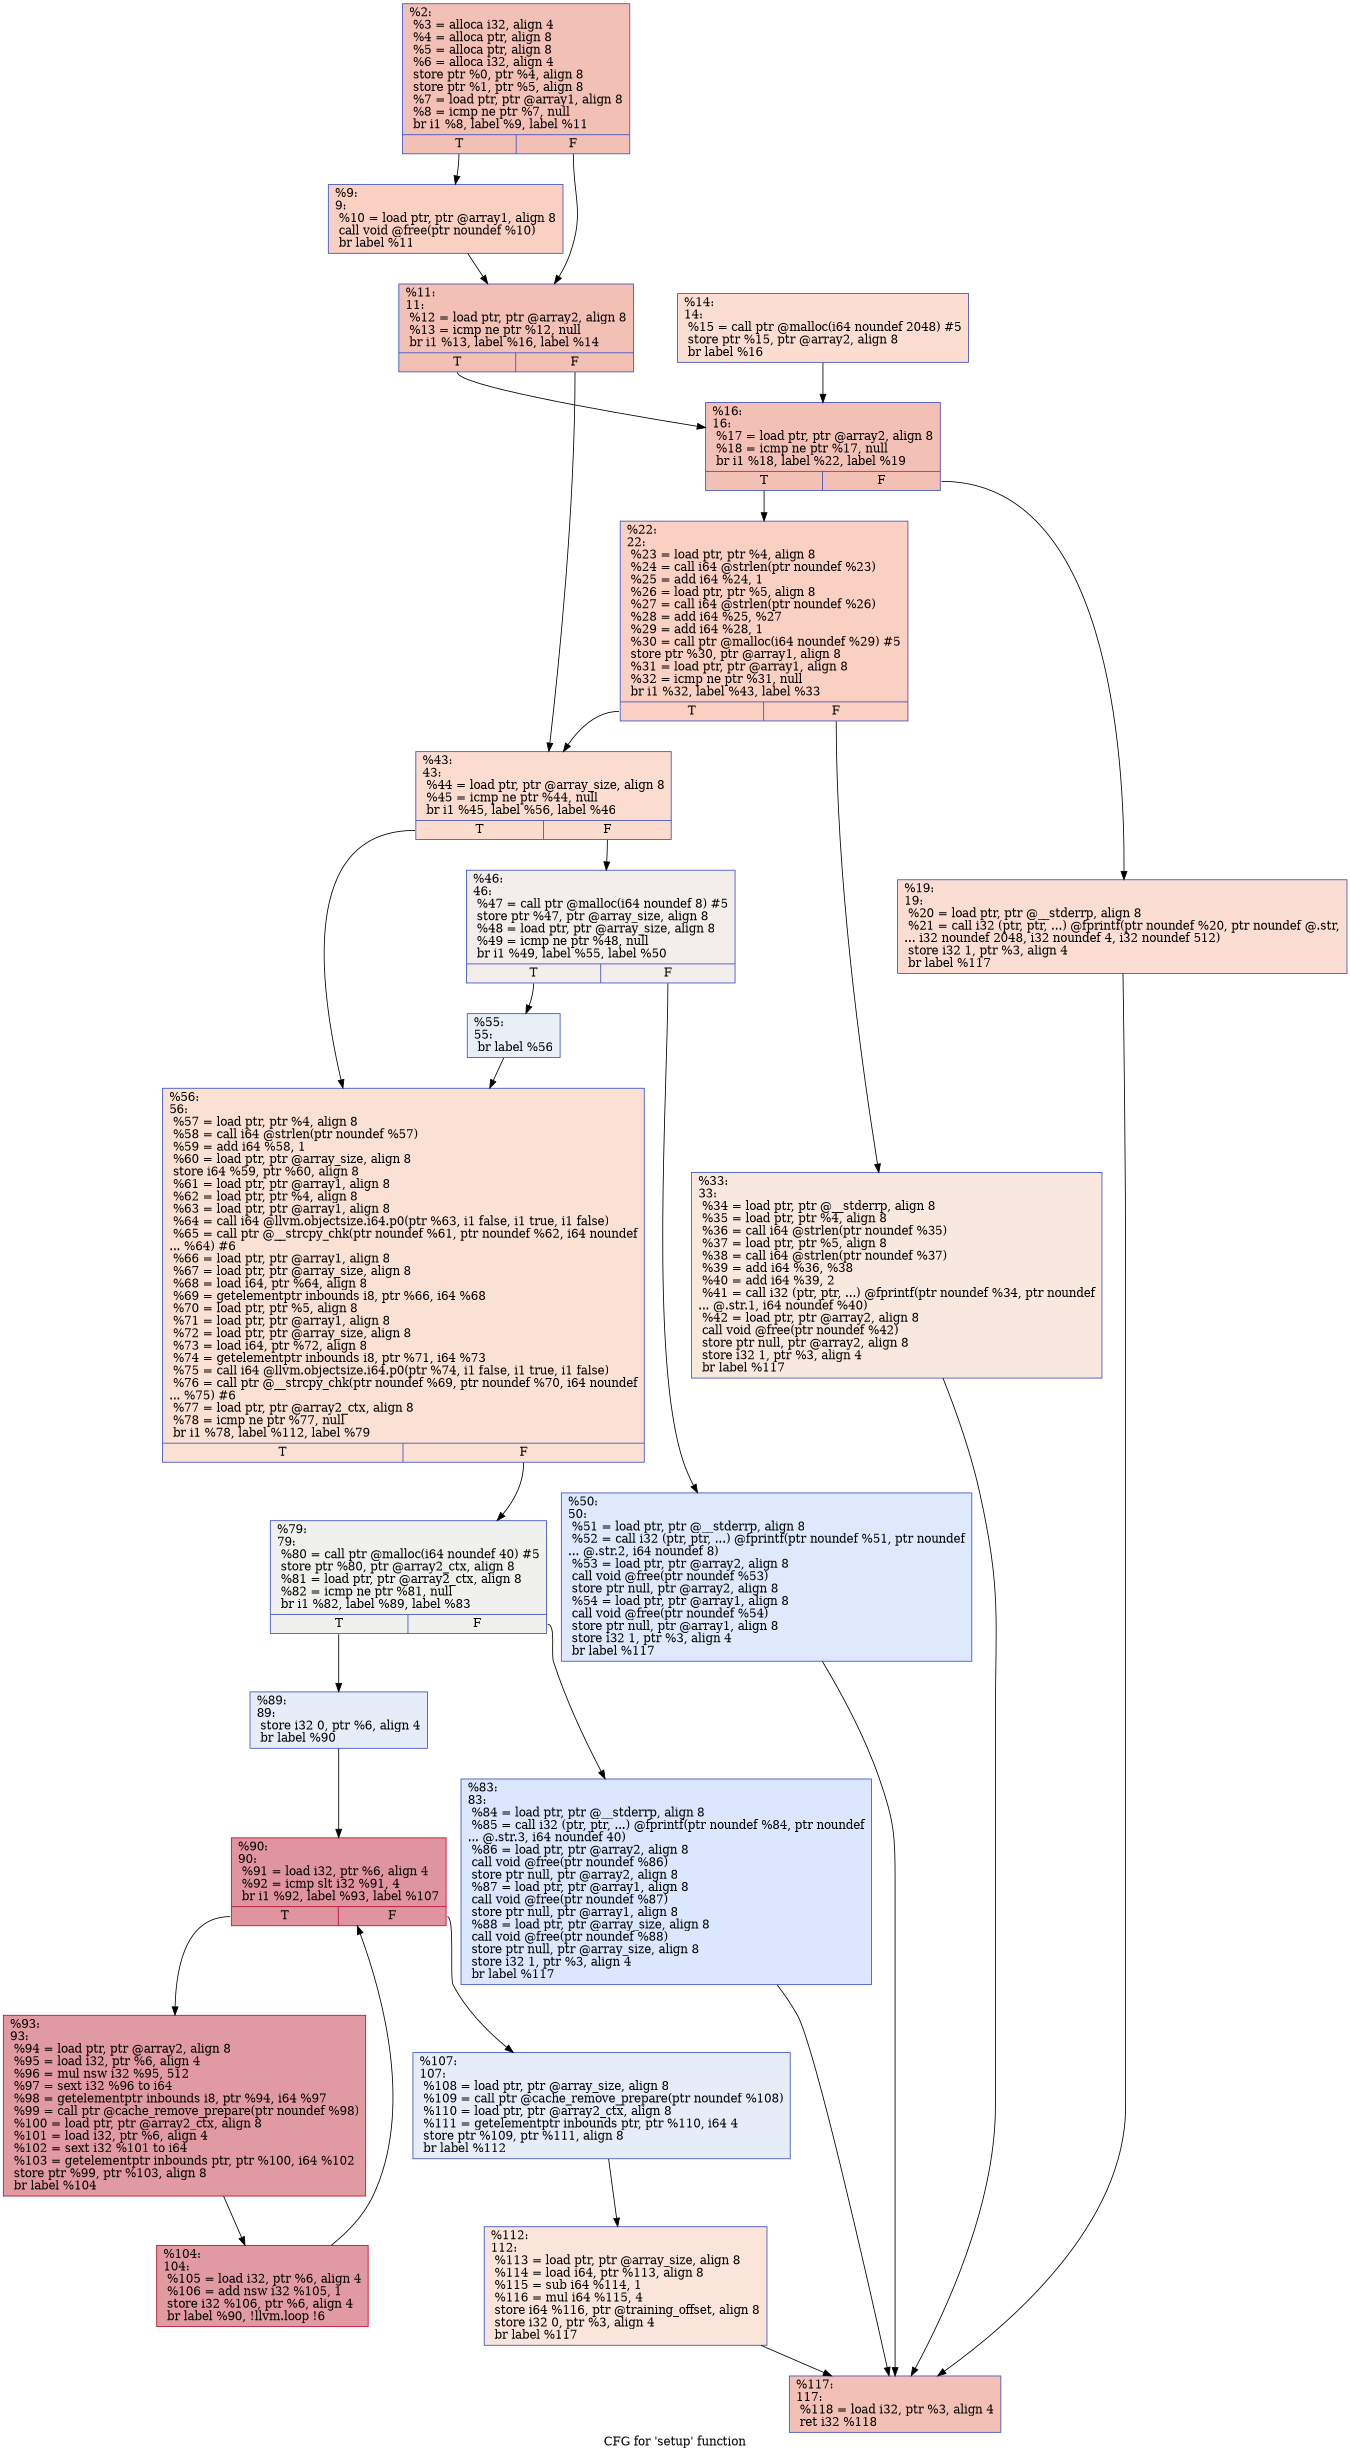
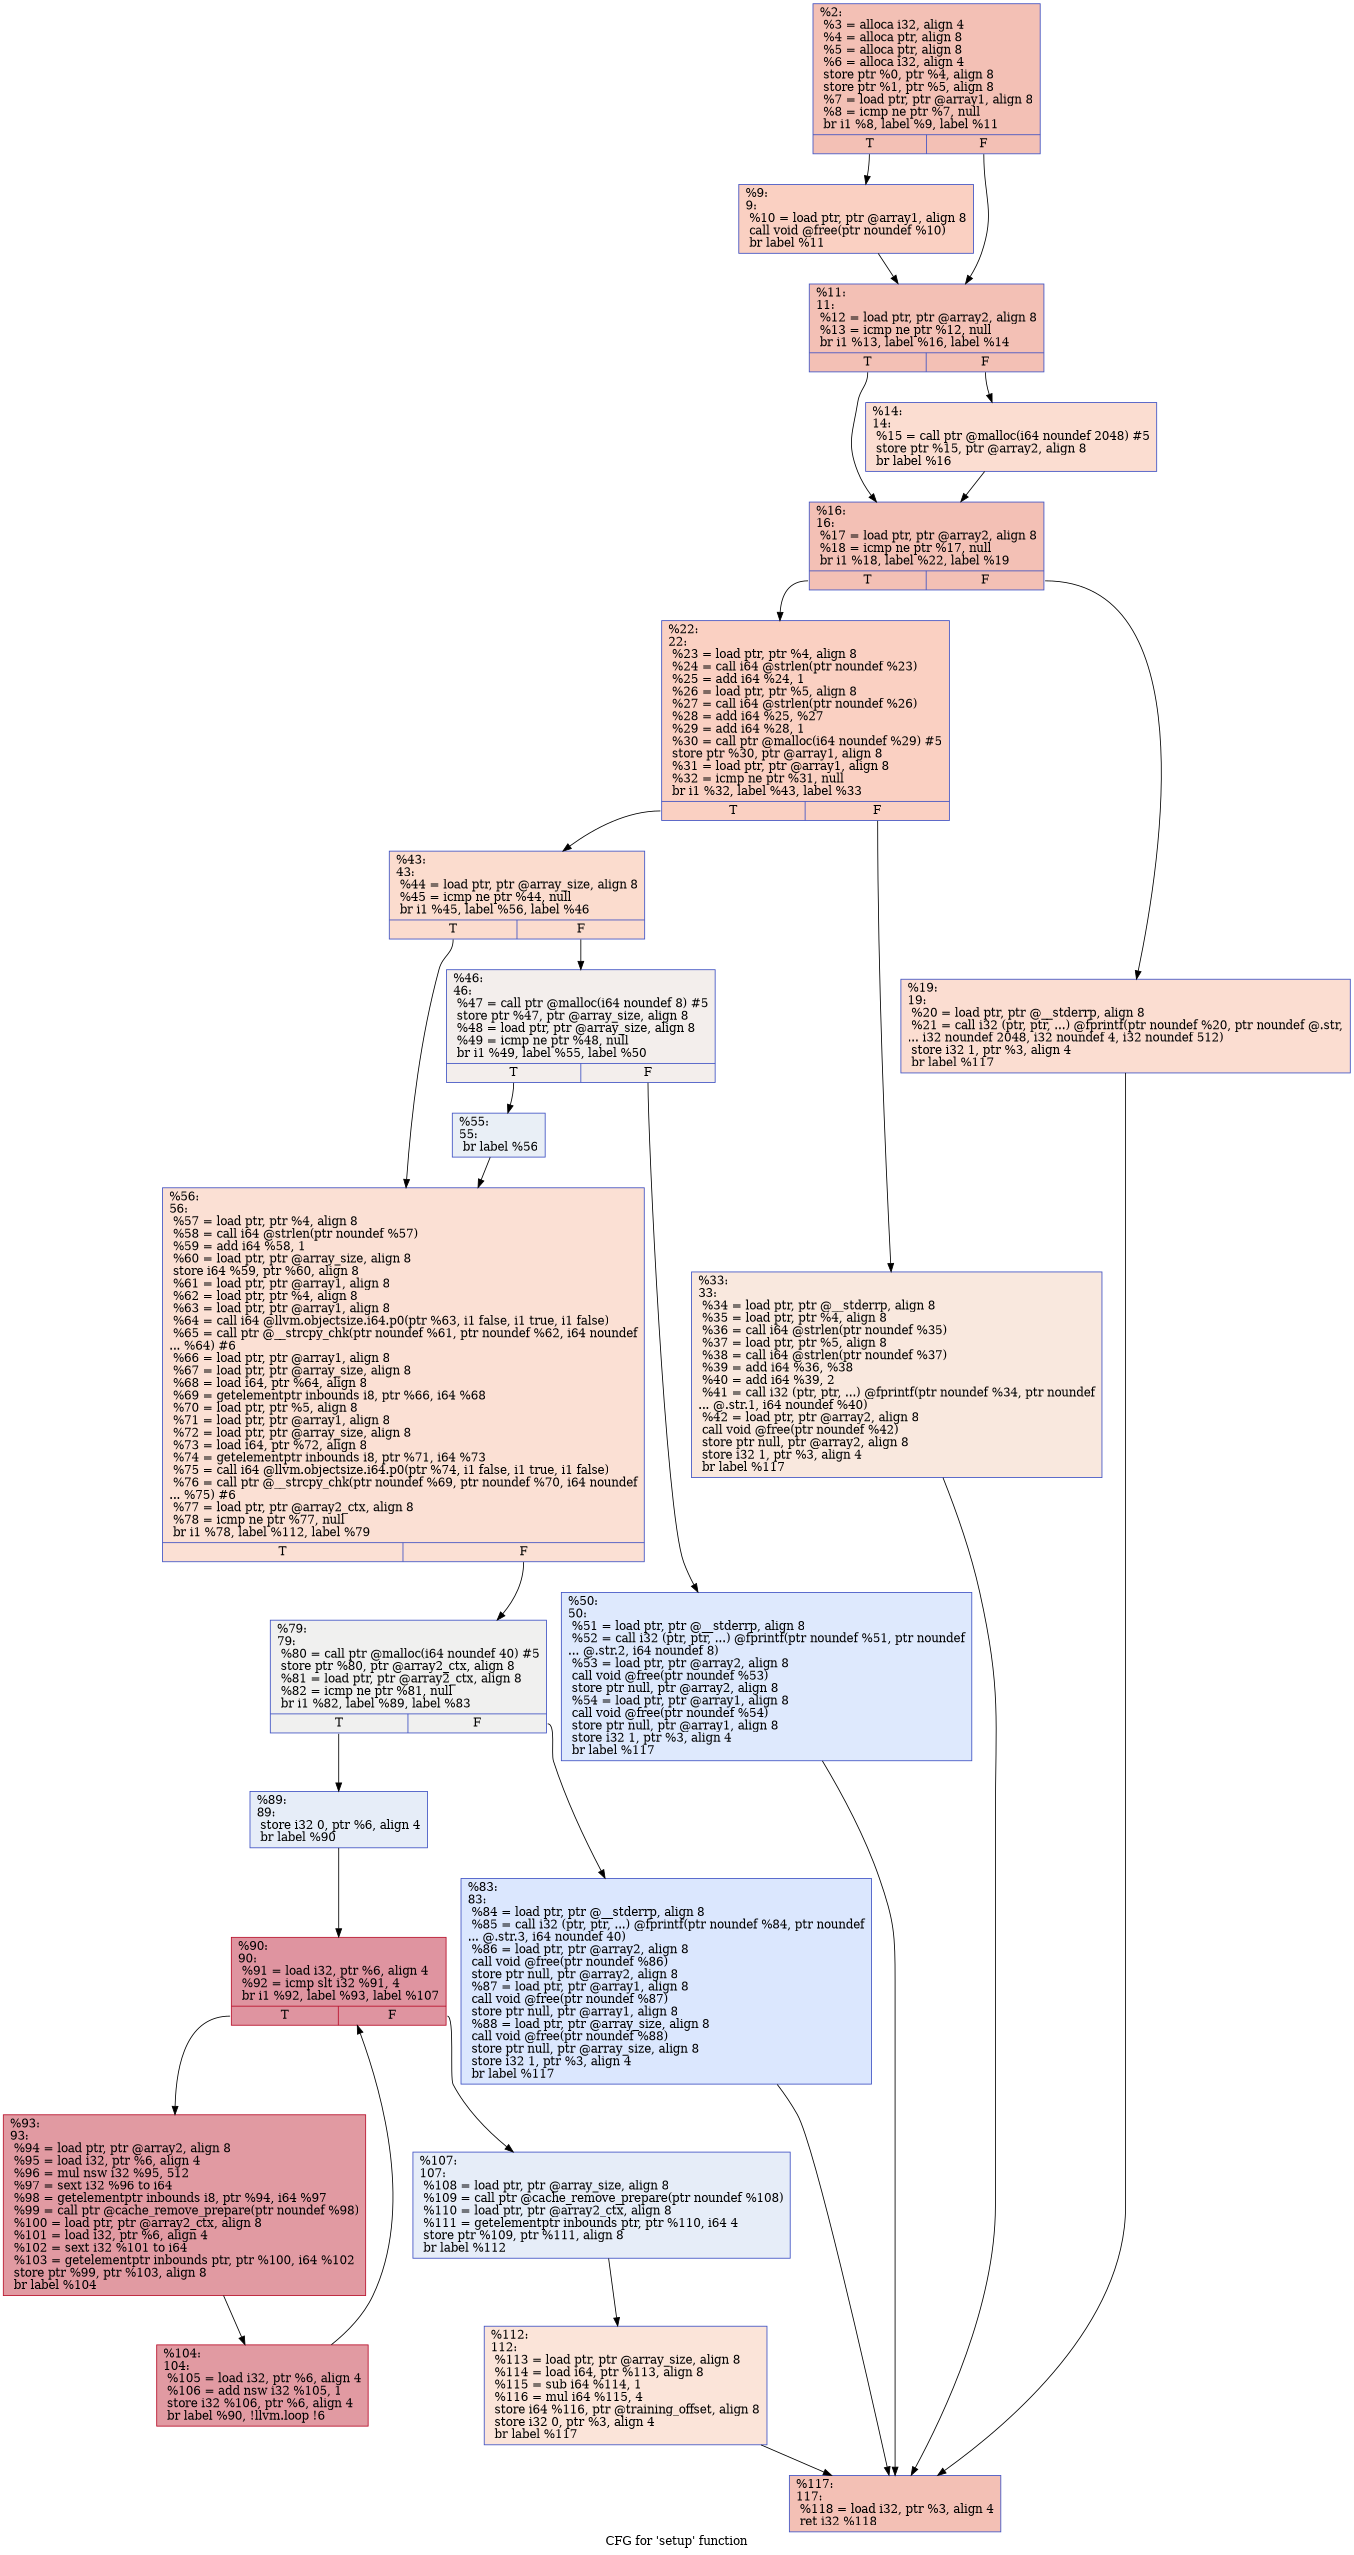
(567, 558) -> (987, 384)
